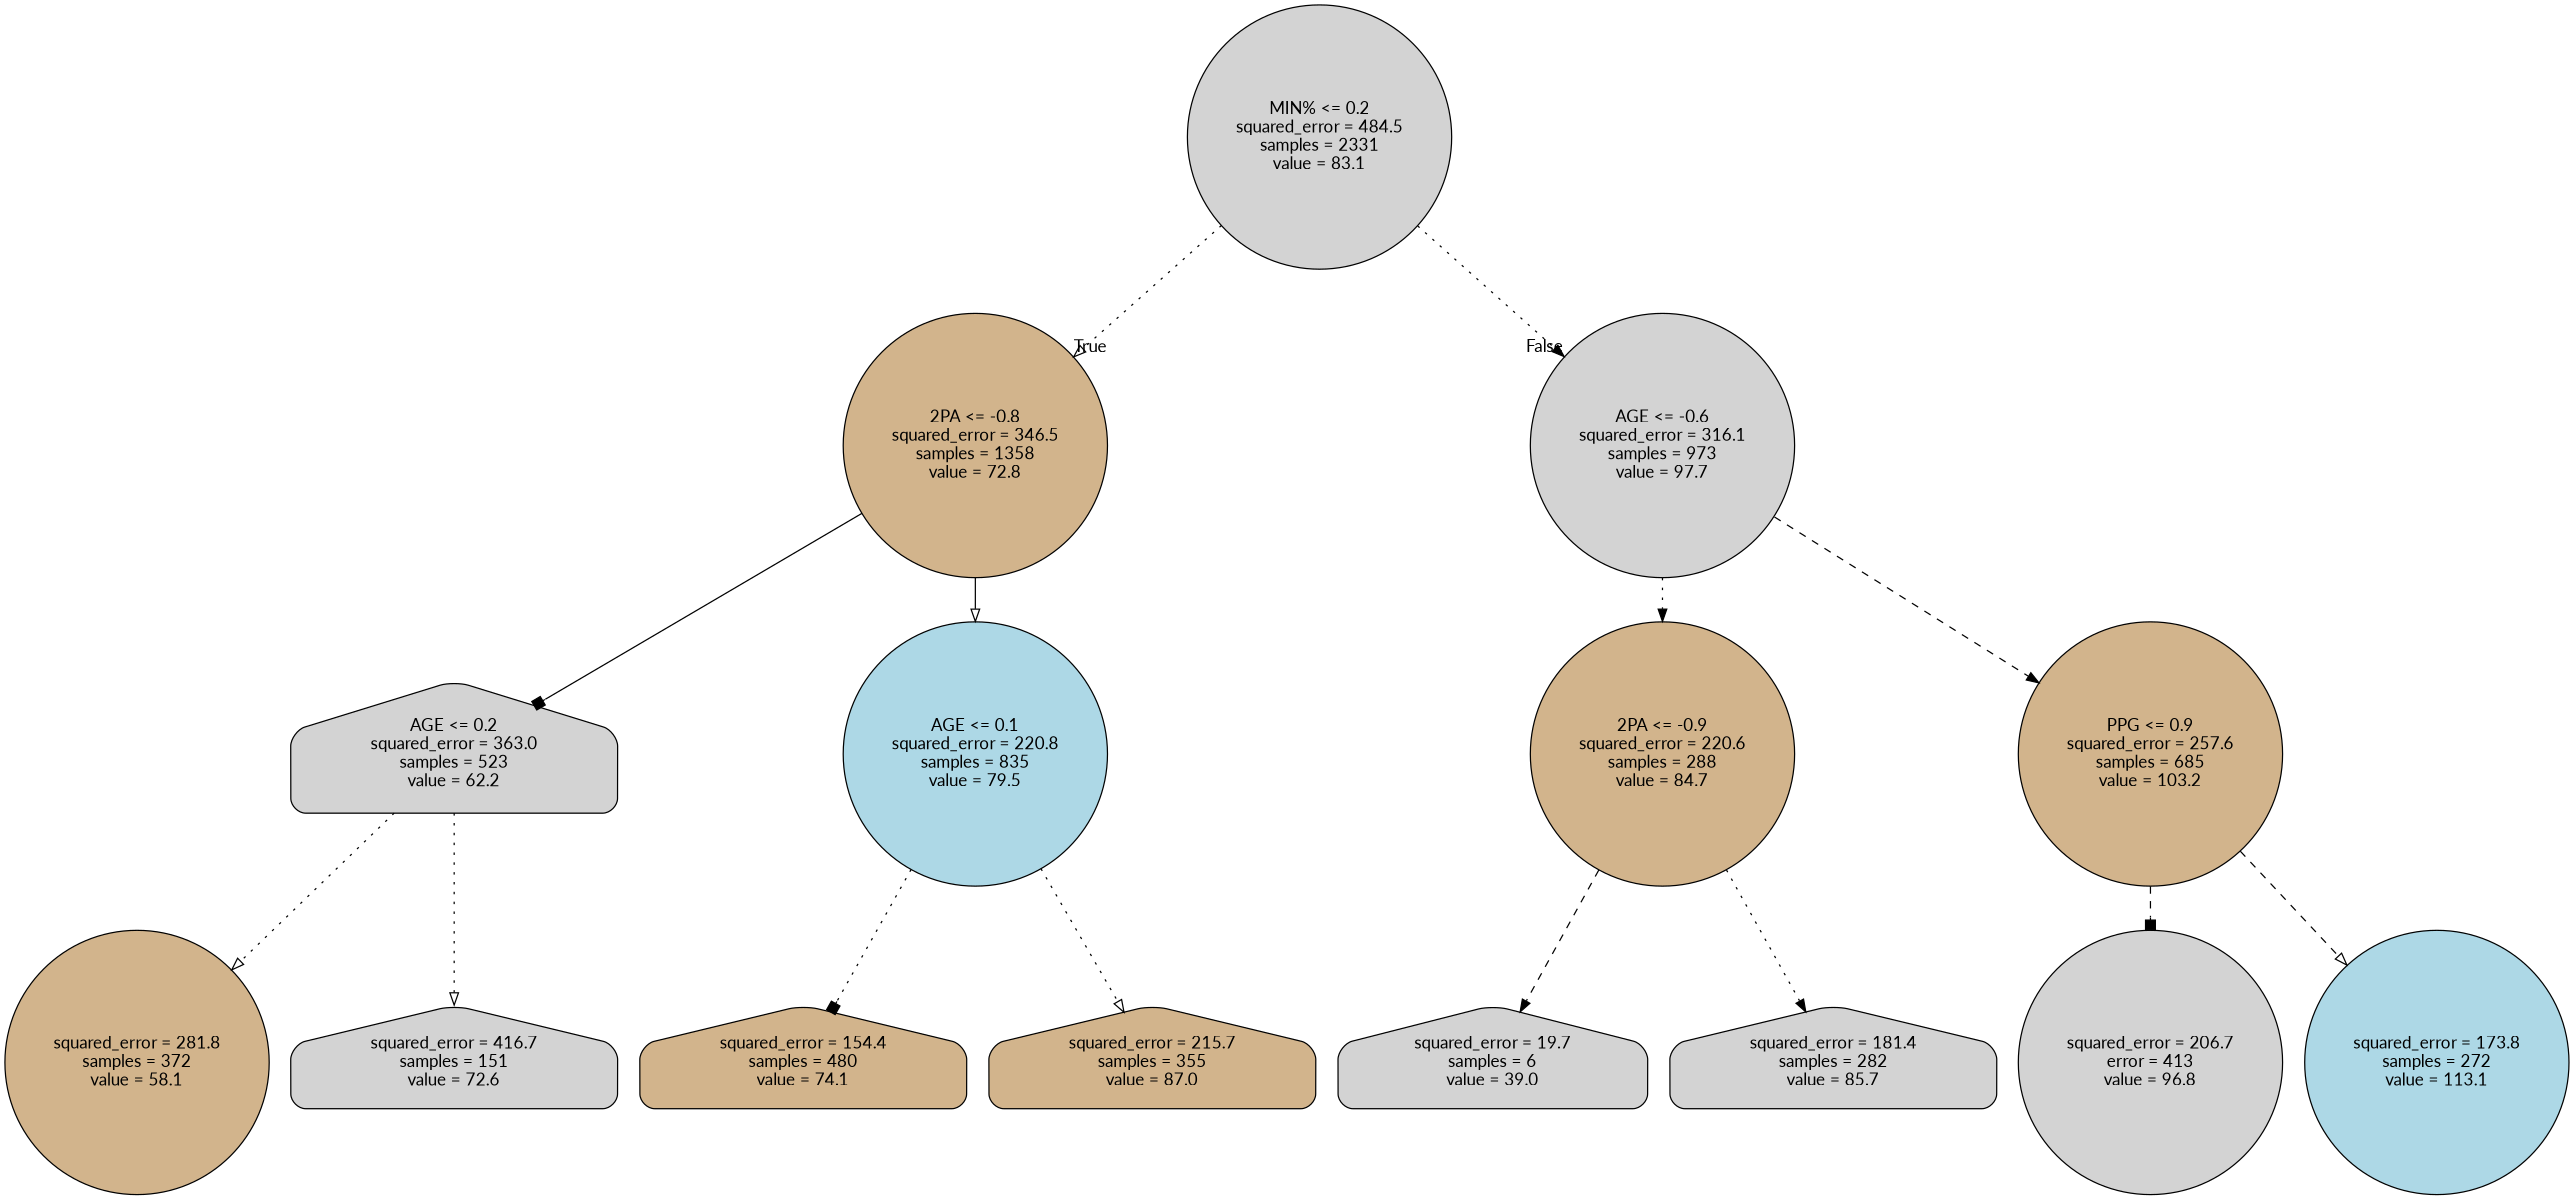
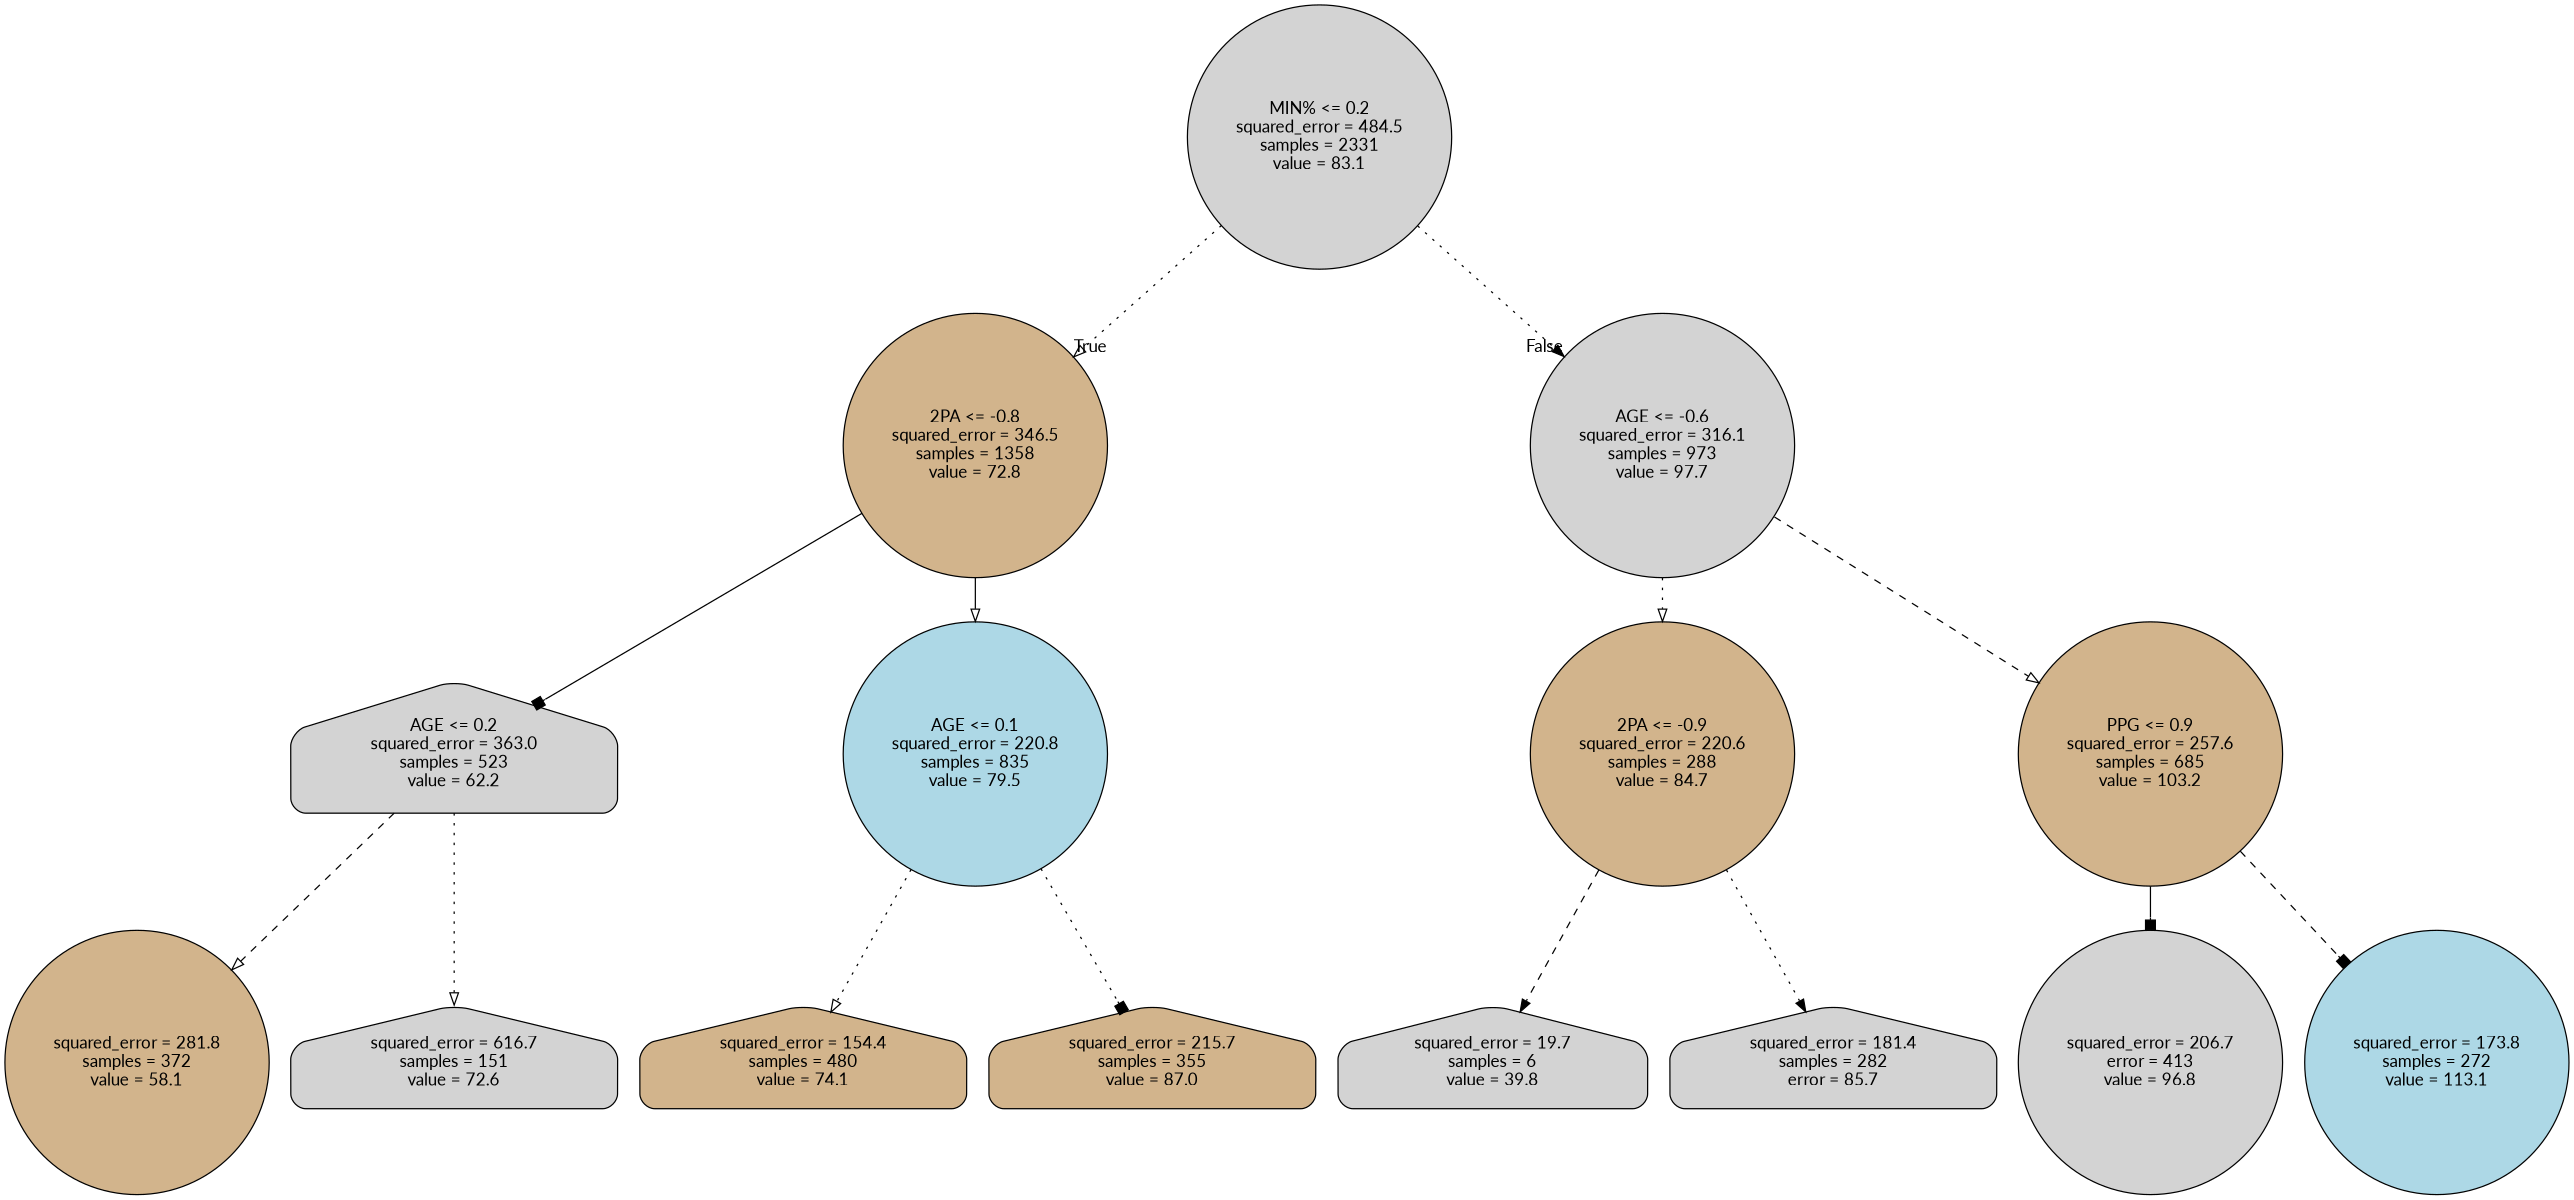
(1662, 593) -> (1662, 593)
(1901, 597) -> (1901, 597)
(317, 887) -> (317, 887)
(2150, 902) -> (2150, 902)
(2289, 904) -> (2289, 904)
(1079, 935) -> (1079, 935)
(874, 936) -> (874, 936)
(454, 1062) -> (454, 1062)
(1493, 1062) -> (1493, 1062)
(1833, 1062) -> (1833, 1062)
